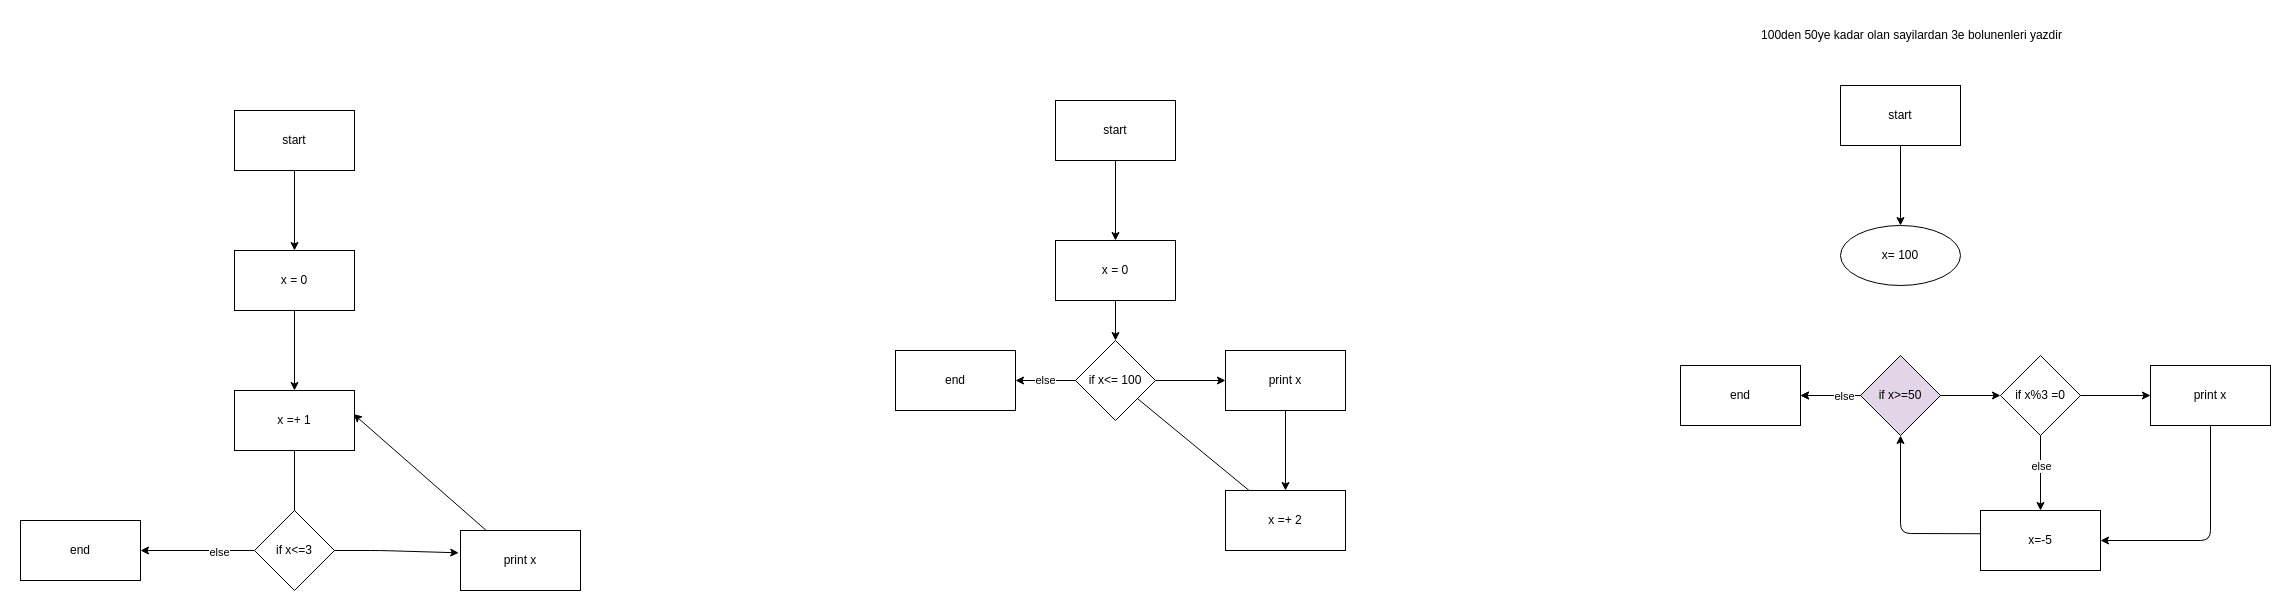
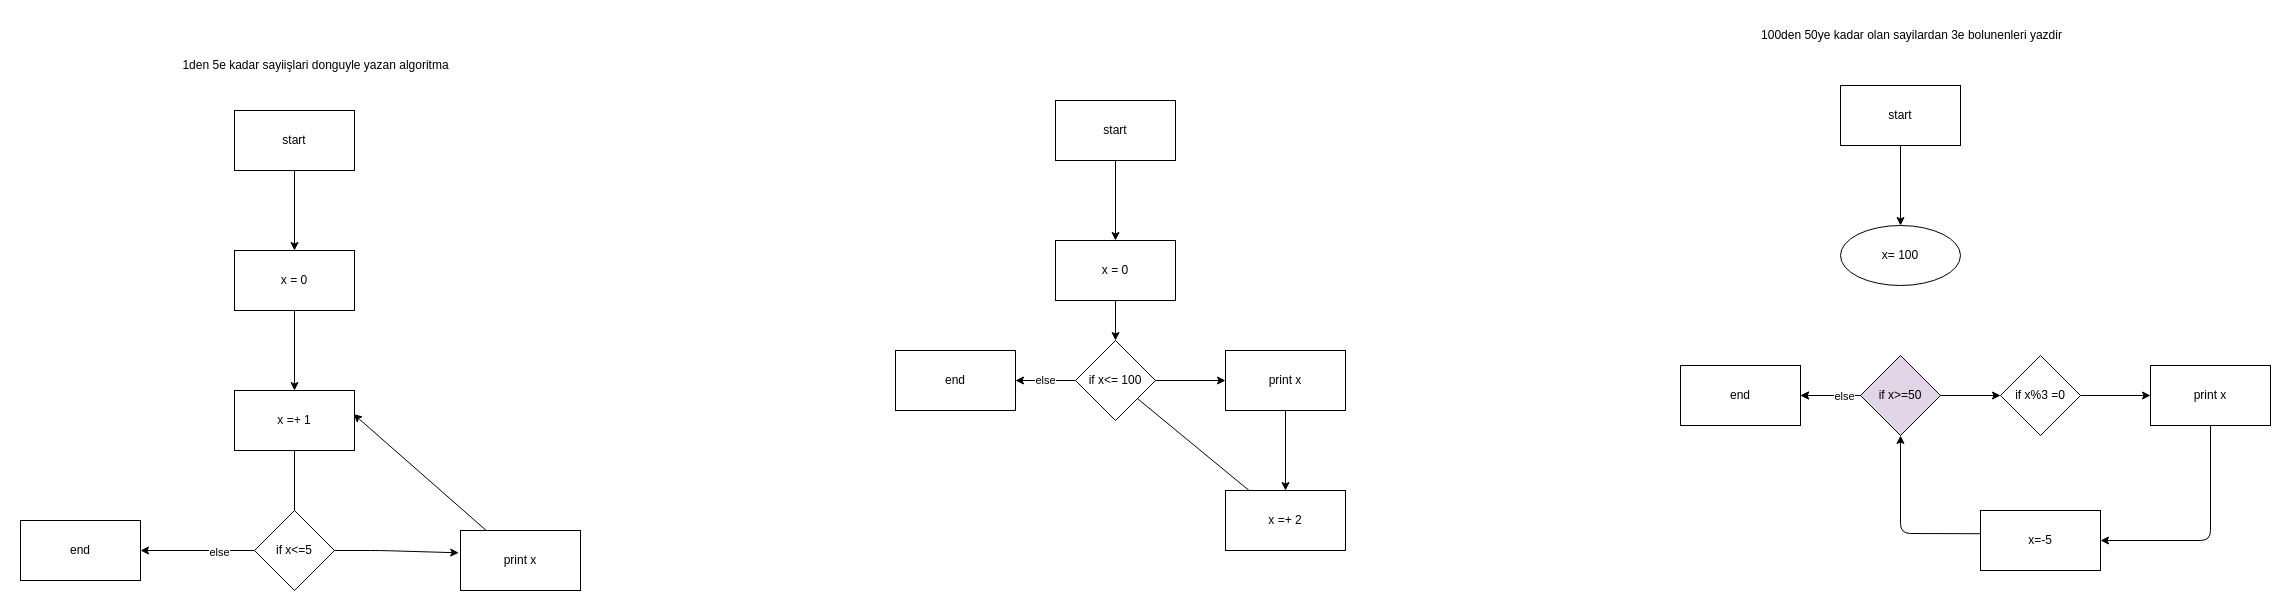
none -> (316, 66)
(2041, 470) -> none
(295, 551) -> (295, 551)
